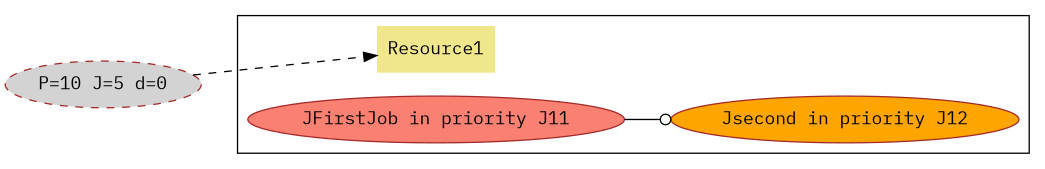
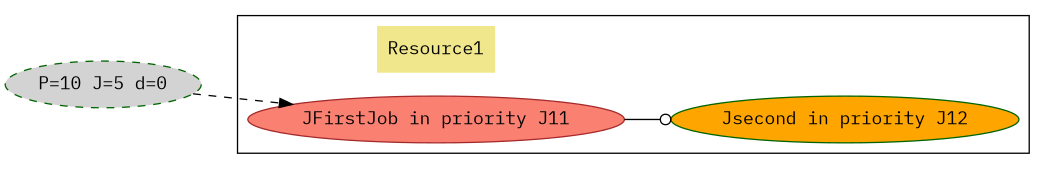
(278, 66) -> (228, 97)
(103, 84) -> (103, 84)
(845, 119) -> (845, 119)
